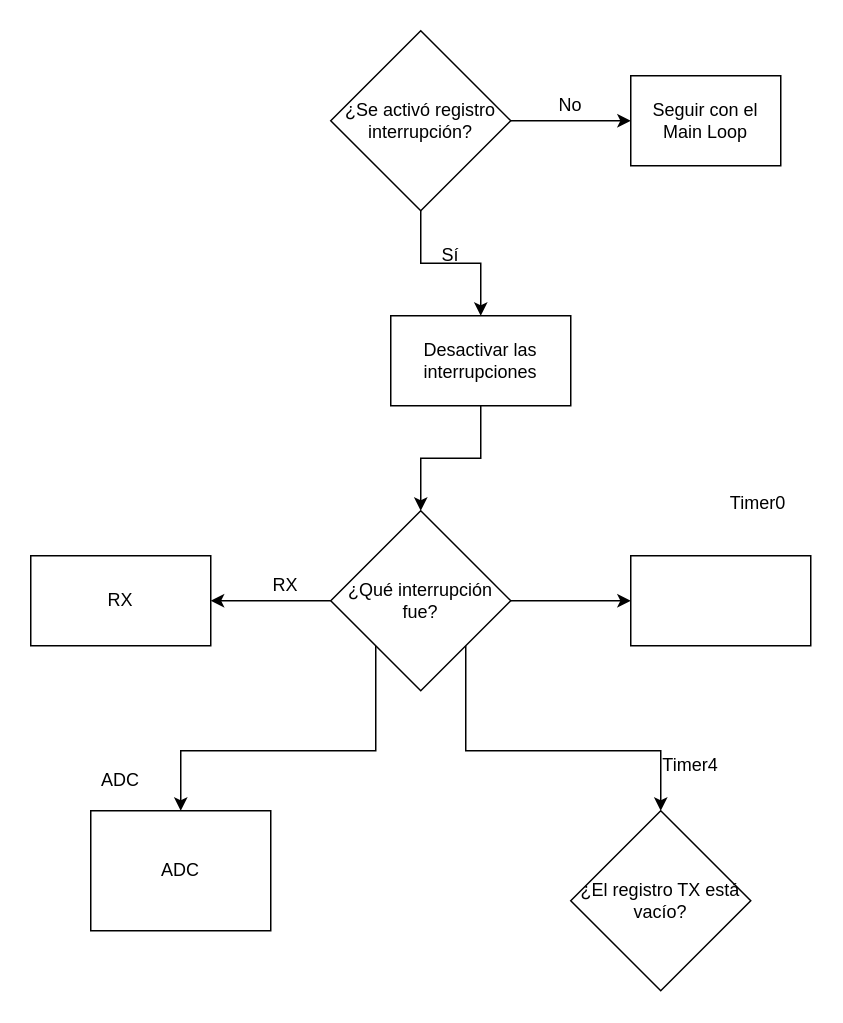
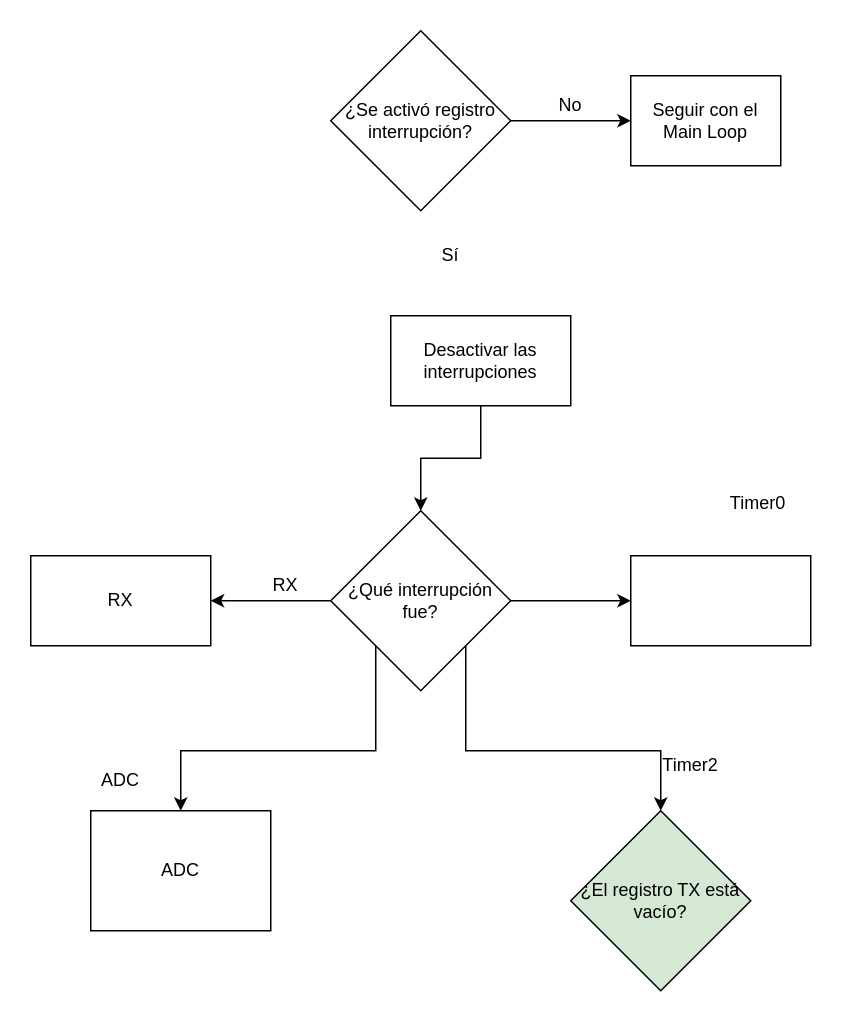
(446, 263) -> none
(691, 766) -> (691, 766)
(661, 901) -> (661, 901)
